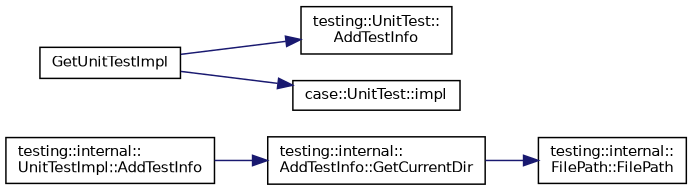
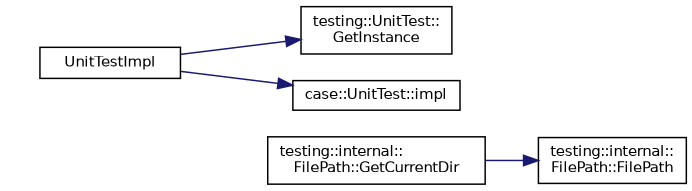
(376, 30) -> (376, 30)
(110, 63) -> (110, 63)
(110, 160) -> none
(376, 160) -> (376, 160)
